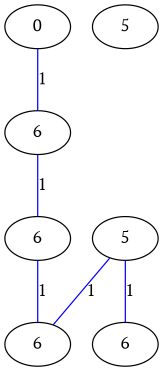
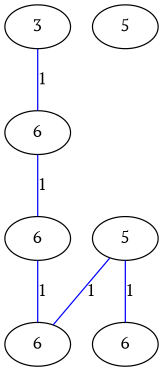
(38, 27) -> (38, 27)
